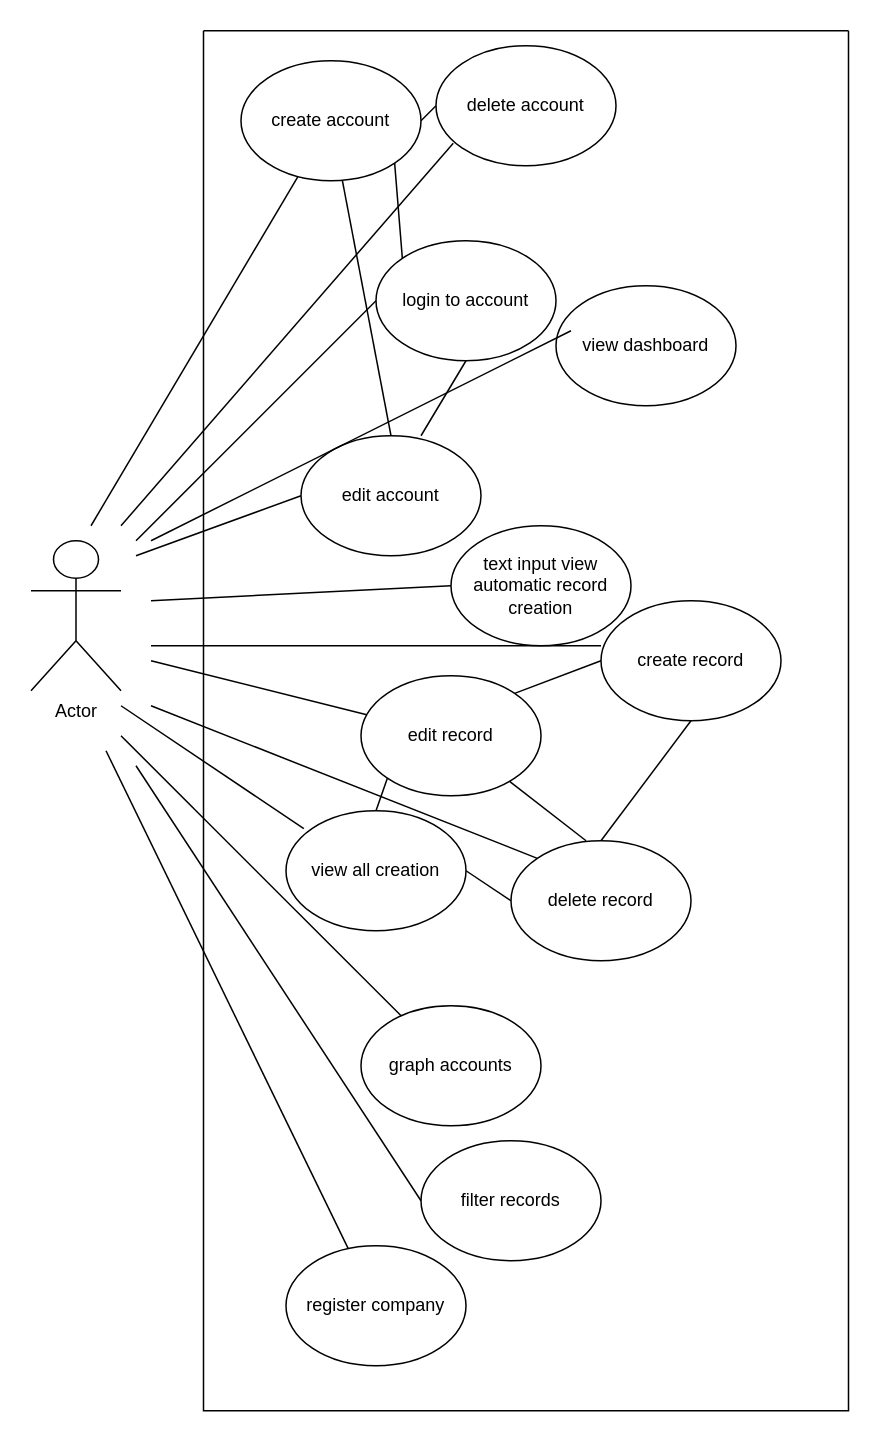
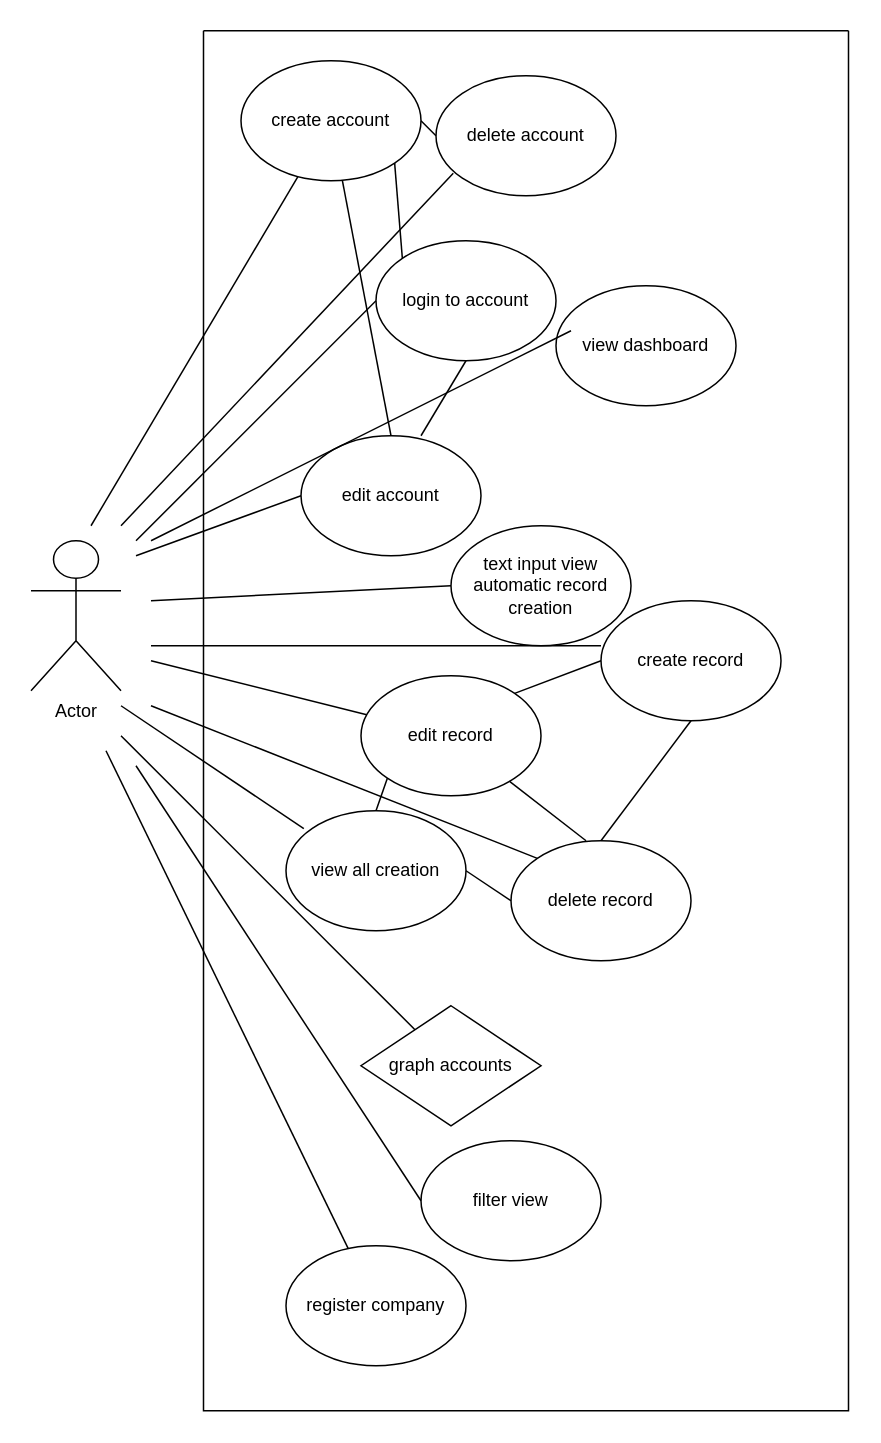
(526, 106) -> (526, 136)
(451, 1066) -> (451, 1066)
(511, 1201) -> (511, 1201)
